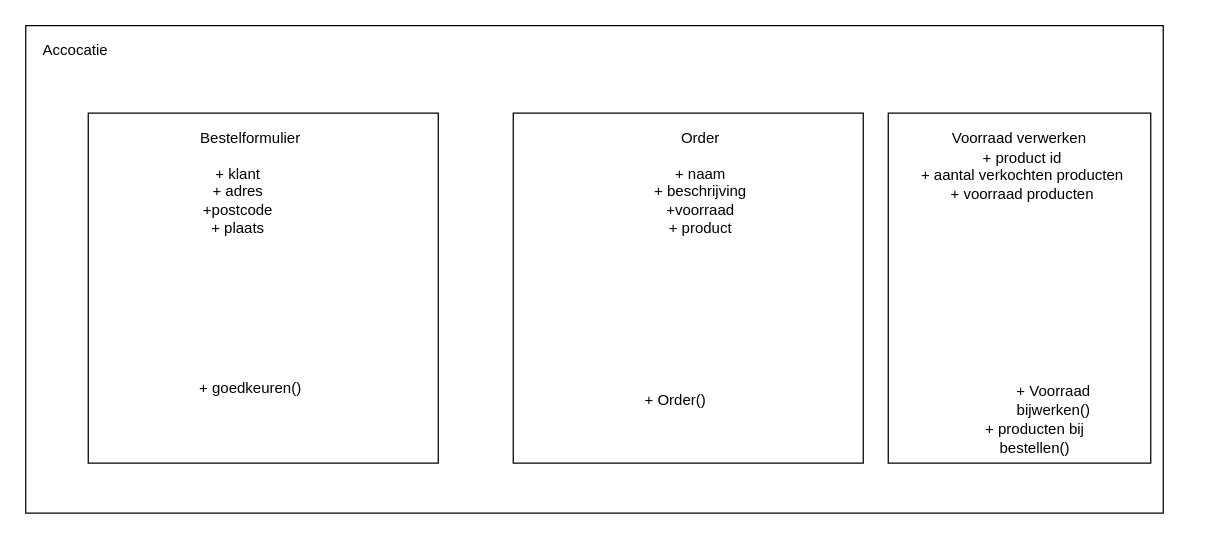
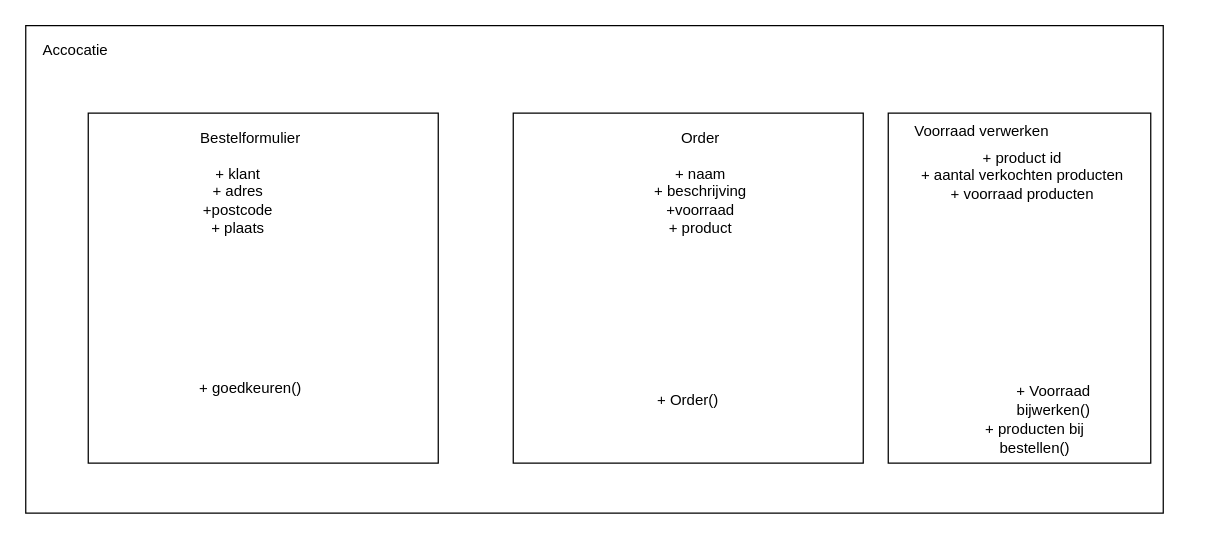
(1019, 138) -> (982, 132)
(676, 401) -> (688, 401)
